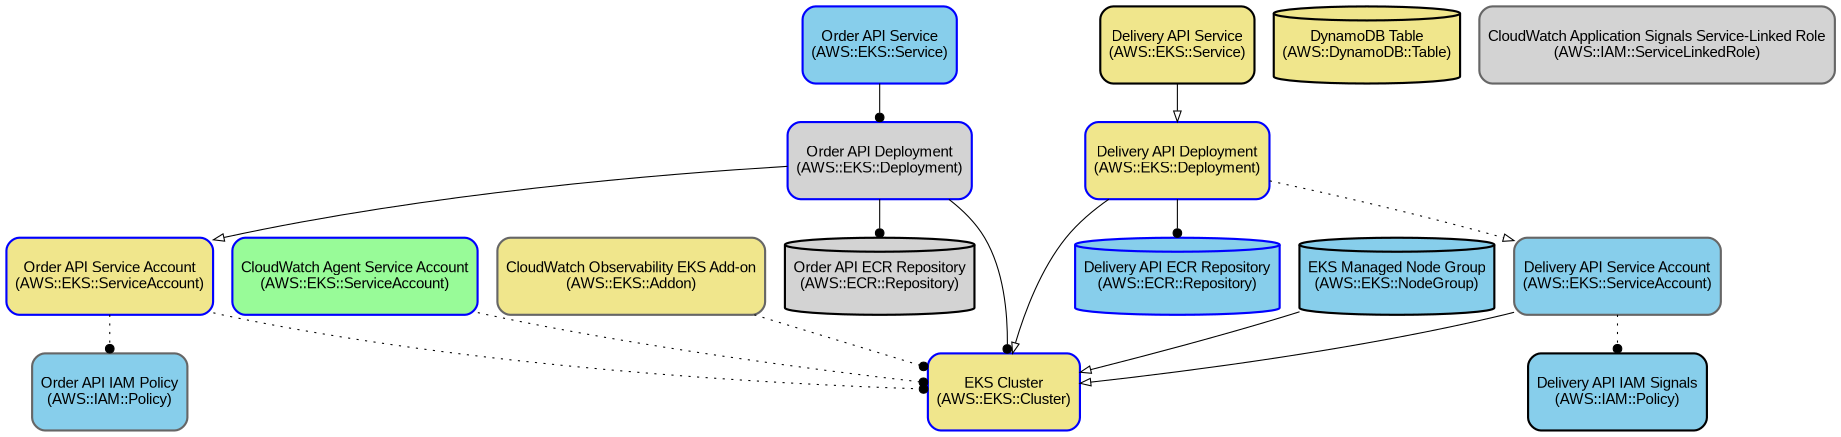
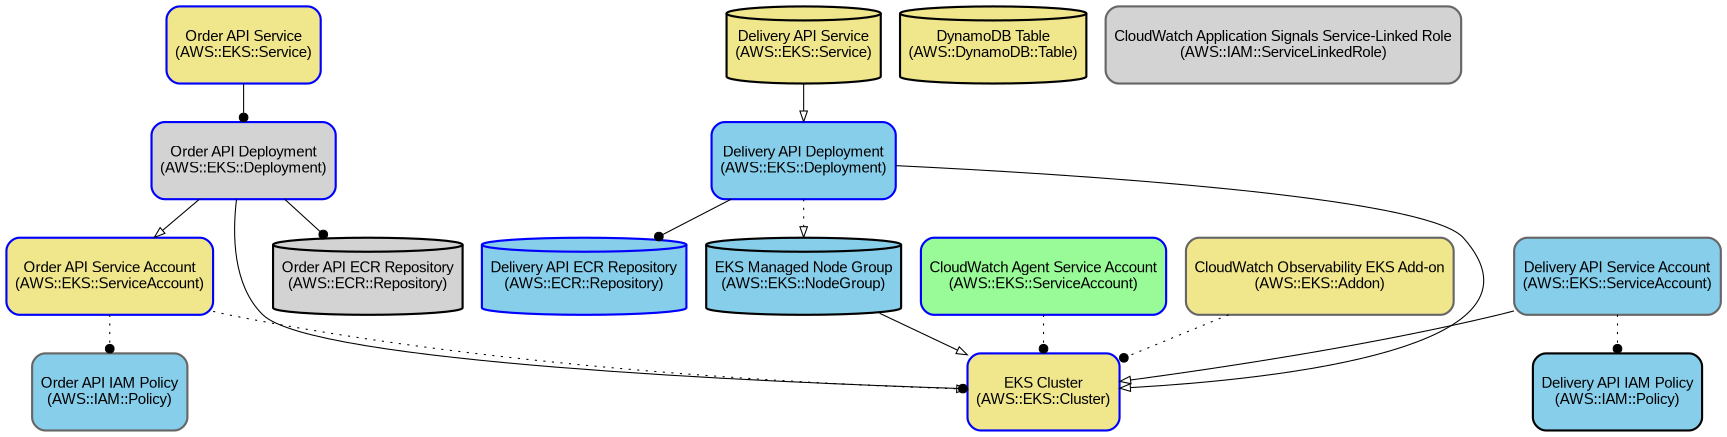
(880, 45) -> (244, 45)
(1177, 45) -> (804, 45)
(1177, 161) -> (804, 161)
(1387, 208) -> (804, 213)
(565, 365) -> (453, 351)
(1617, 392) -> (1617, 392)
